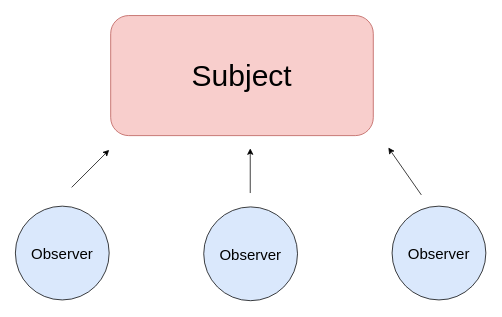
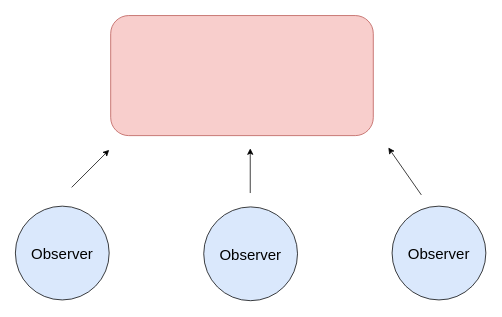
(242, 75) -> none
